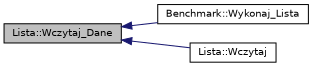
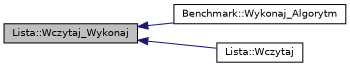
(233, 14) -> (260, 14)
(63, 33) -> (71, 33)
